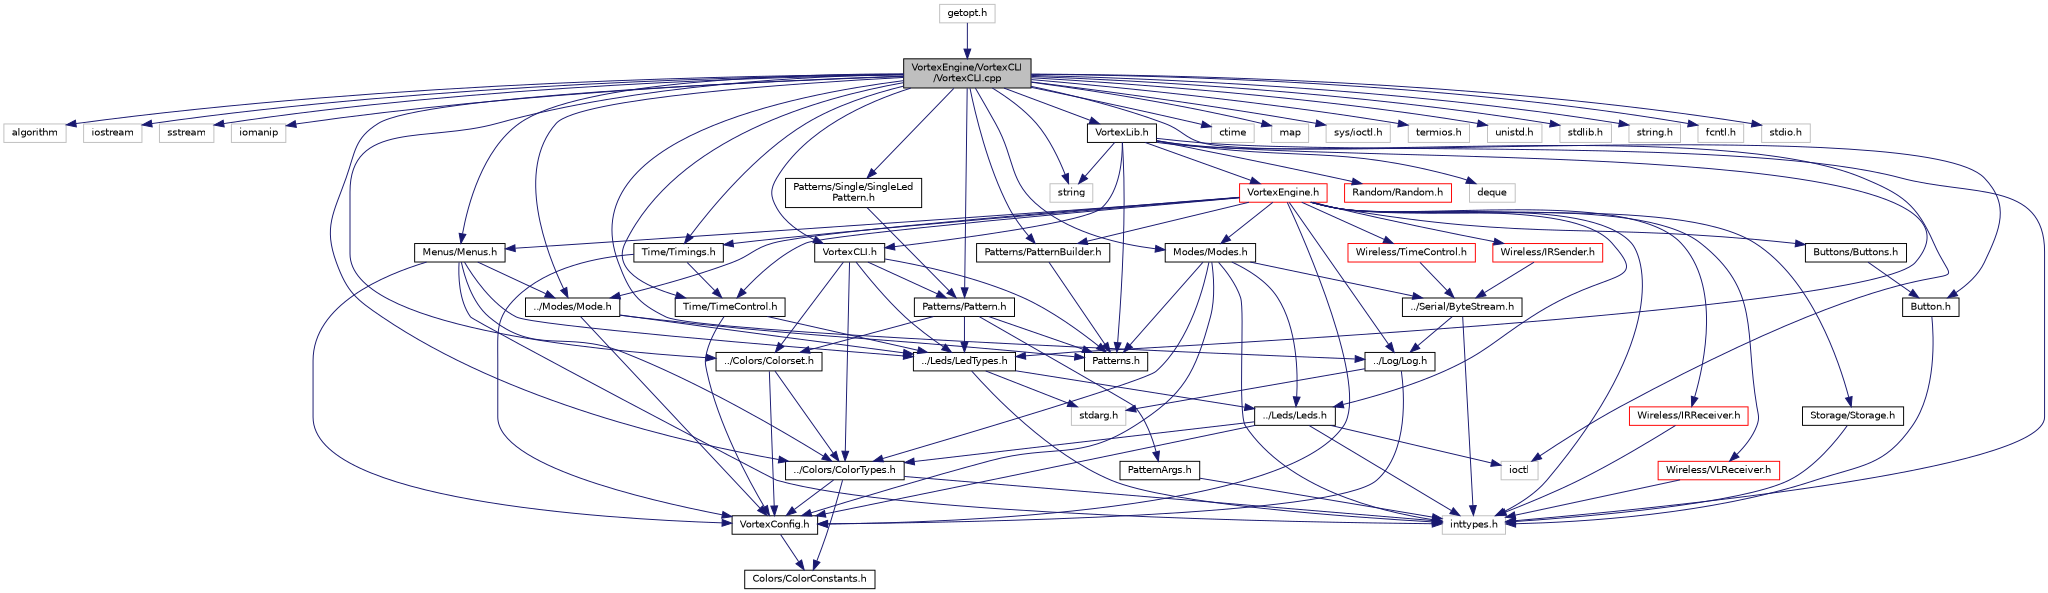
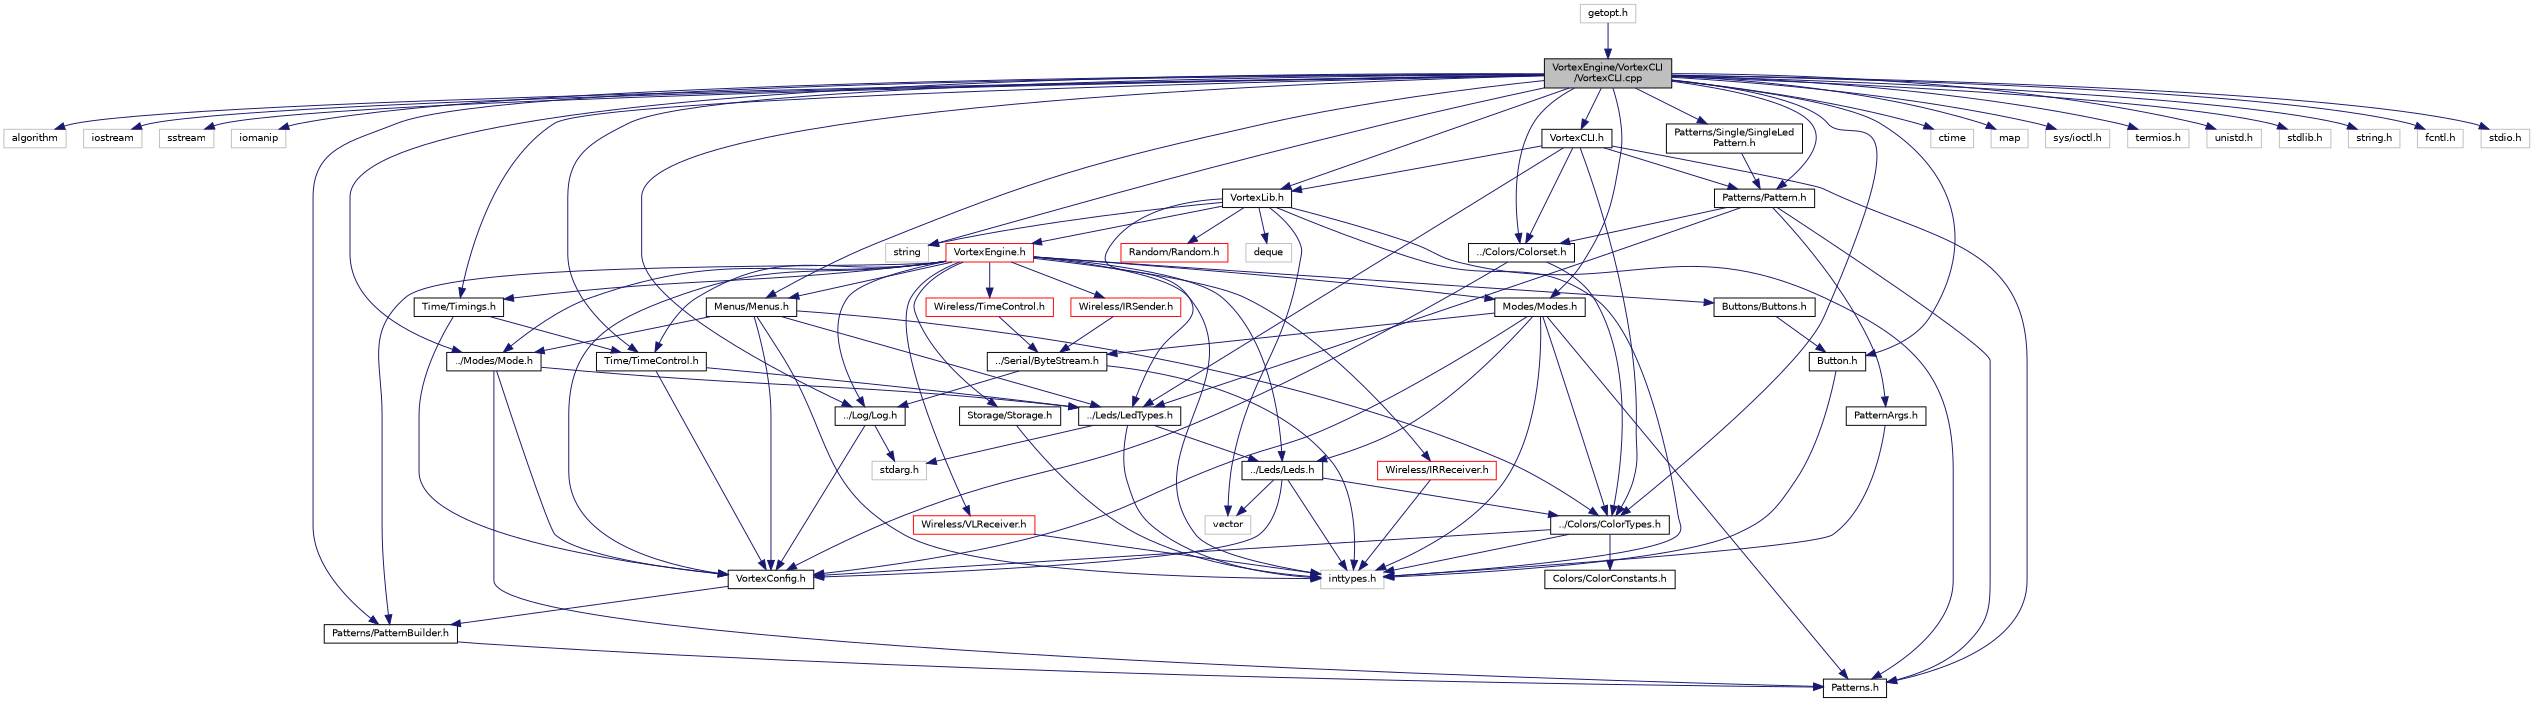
(1034, 226) -> (1422, 168)
(1520, 471) -> (1228, 525)
(790, 548) -> (594, 605)
